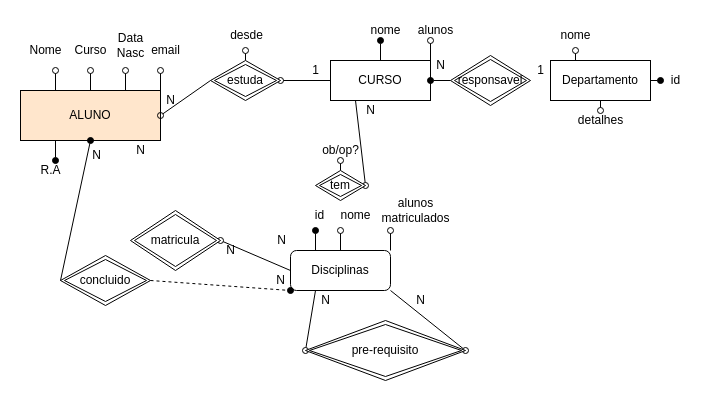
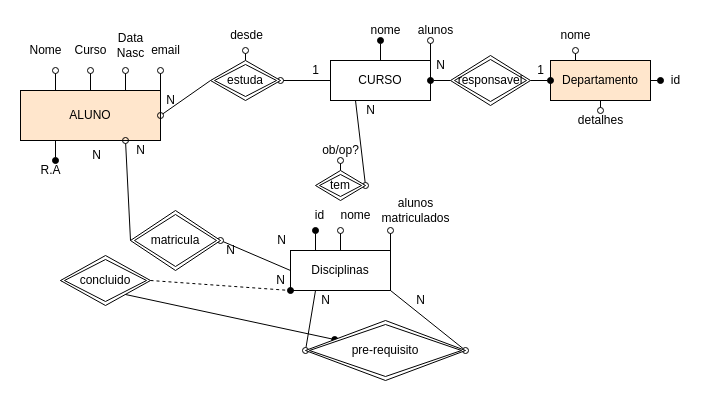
none -> (539, 81)
(601, 81) -> (601, 81)
none -> (128, 193)
(75, 212) -> (228, 317)
(341, 271) -> (341, 271)
